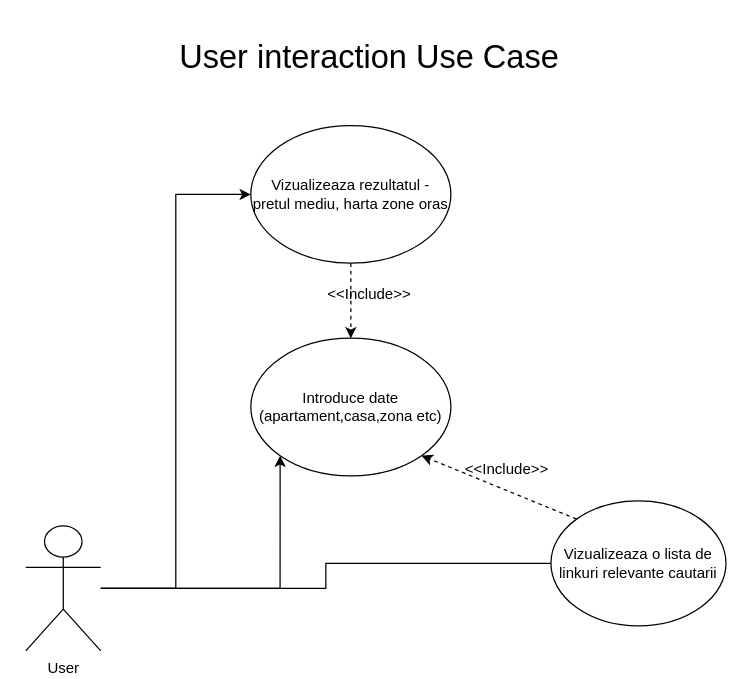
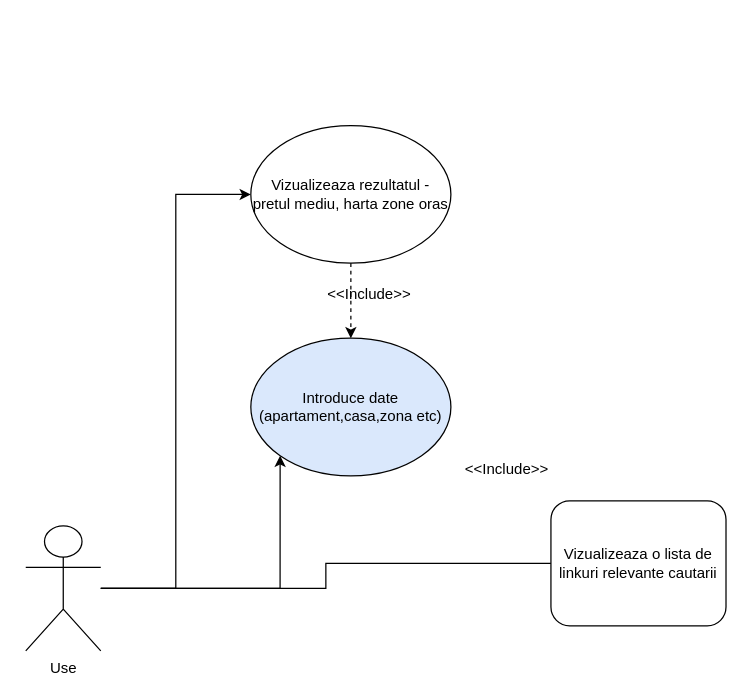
(369, 57) -> none
(351, 407) -> (351, 407)
(503, 489) -> none
(638, 563) -> (638, 563)
(64, 668) -> (64, 668)
